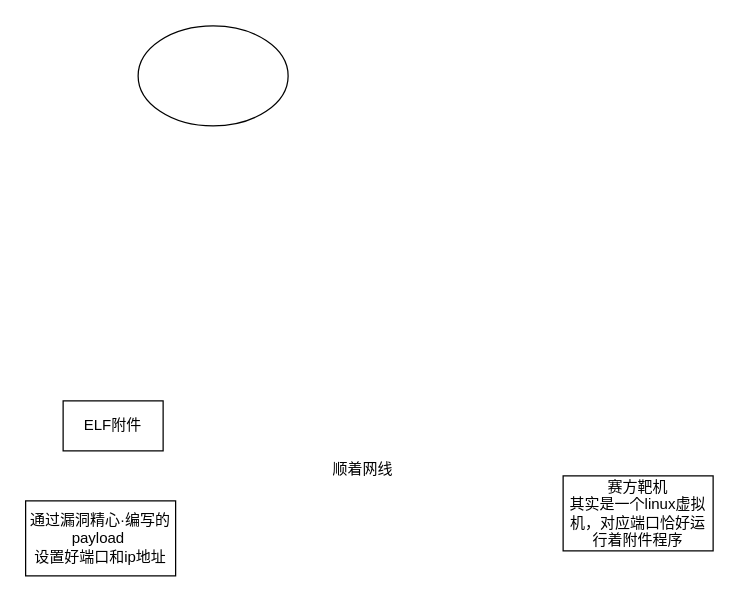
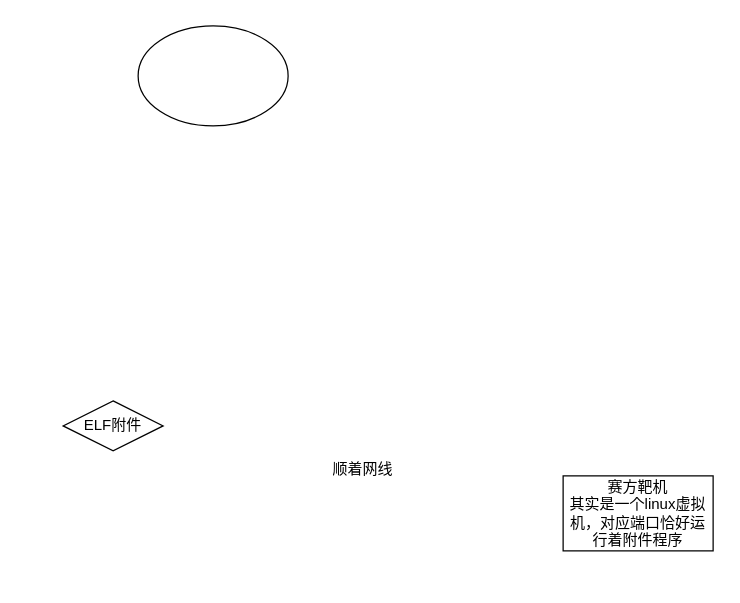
(113, 426) -> (113, 426)
(101, 538) -> none
